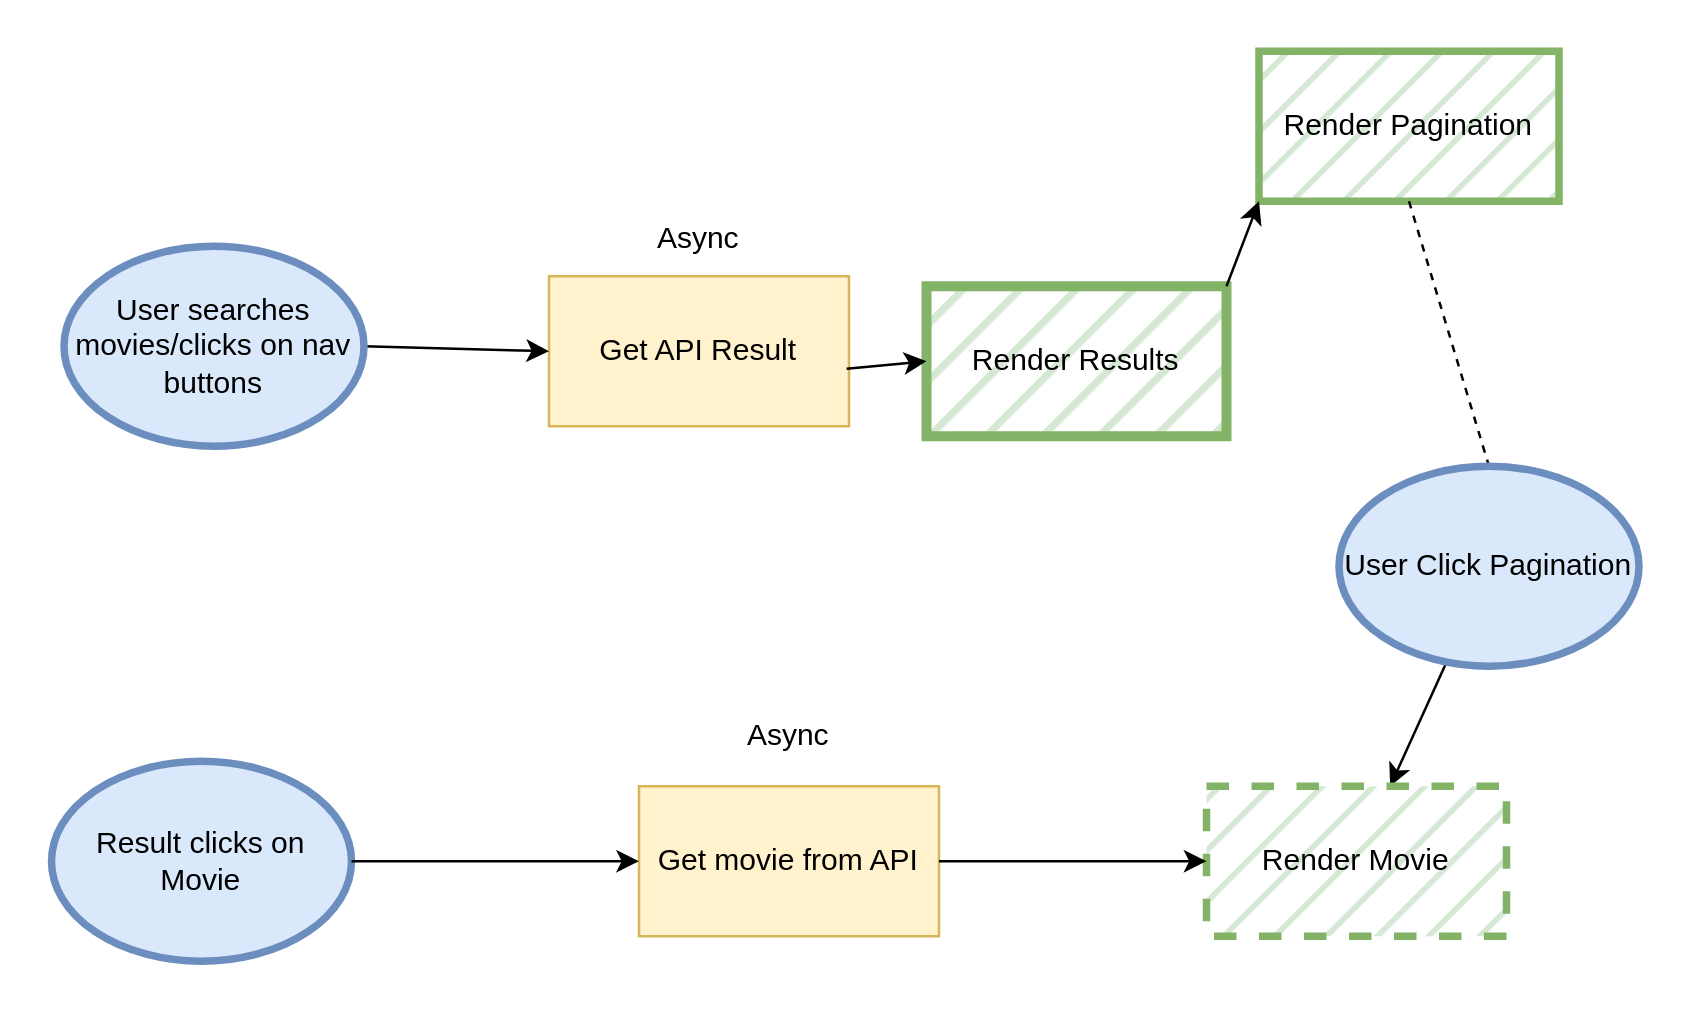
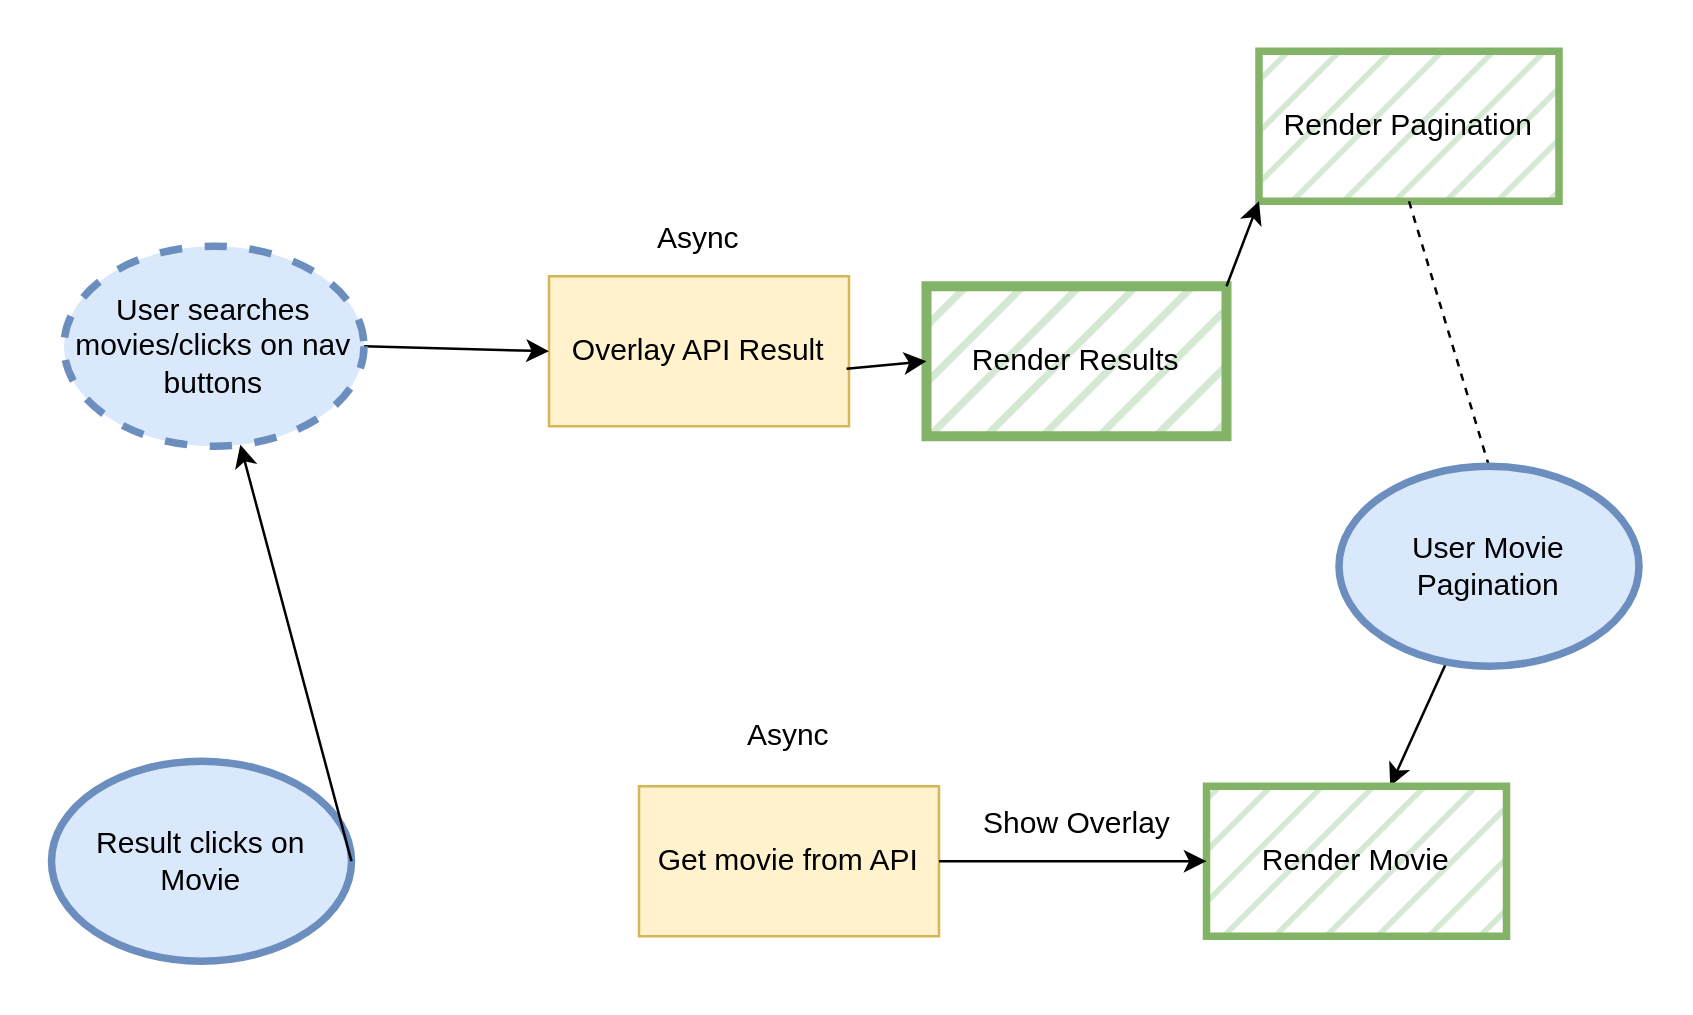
(214, 346) -> (214, 346)
(699, 351) -> (699, 351)
(1489, 566) -> (1489, 566)
none -> (1076, 824)
(487, 861) -> (298, 661)
(1356, 861) -> (1356, 861)
